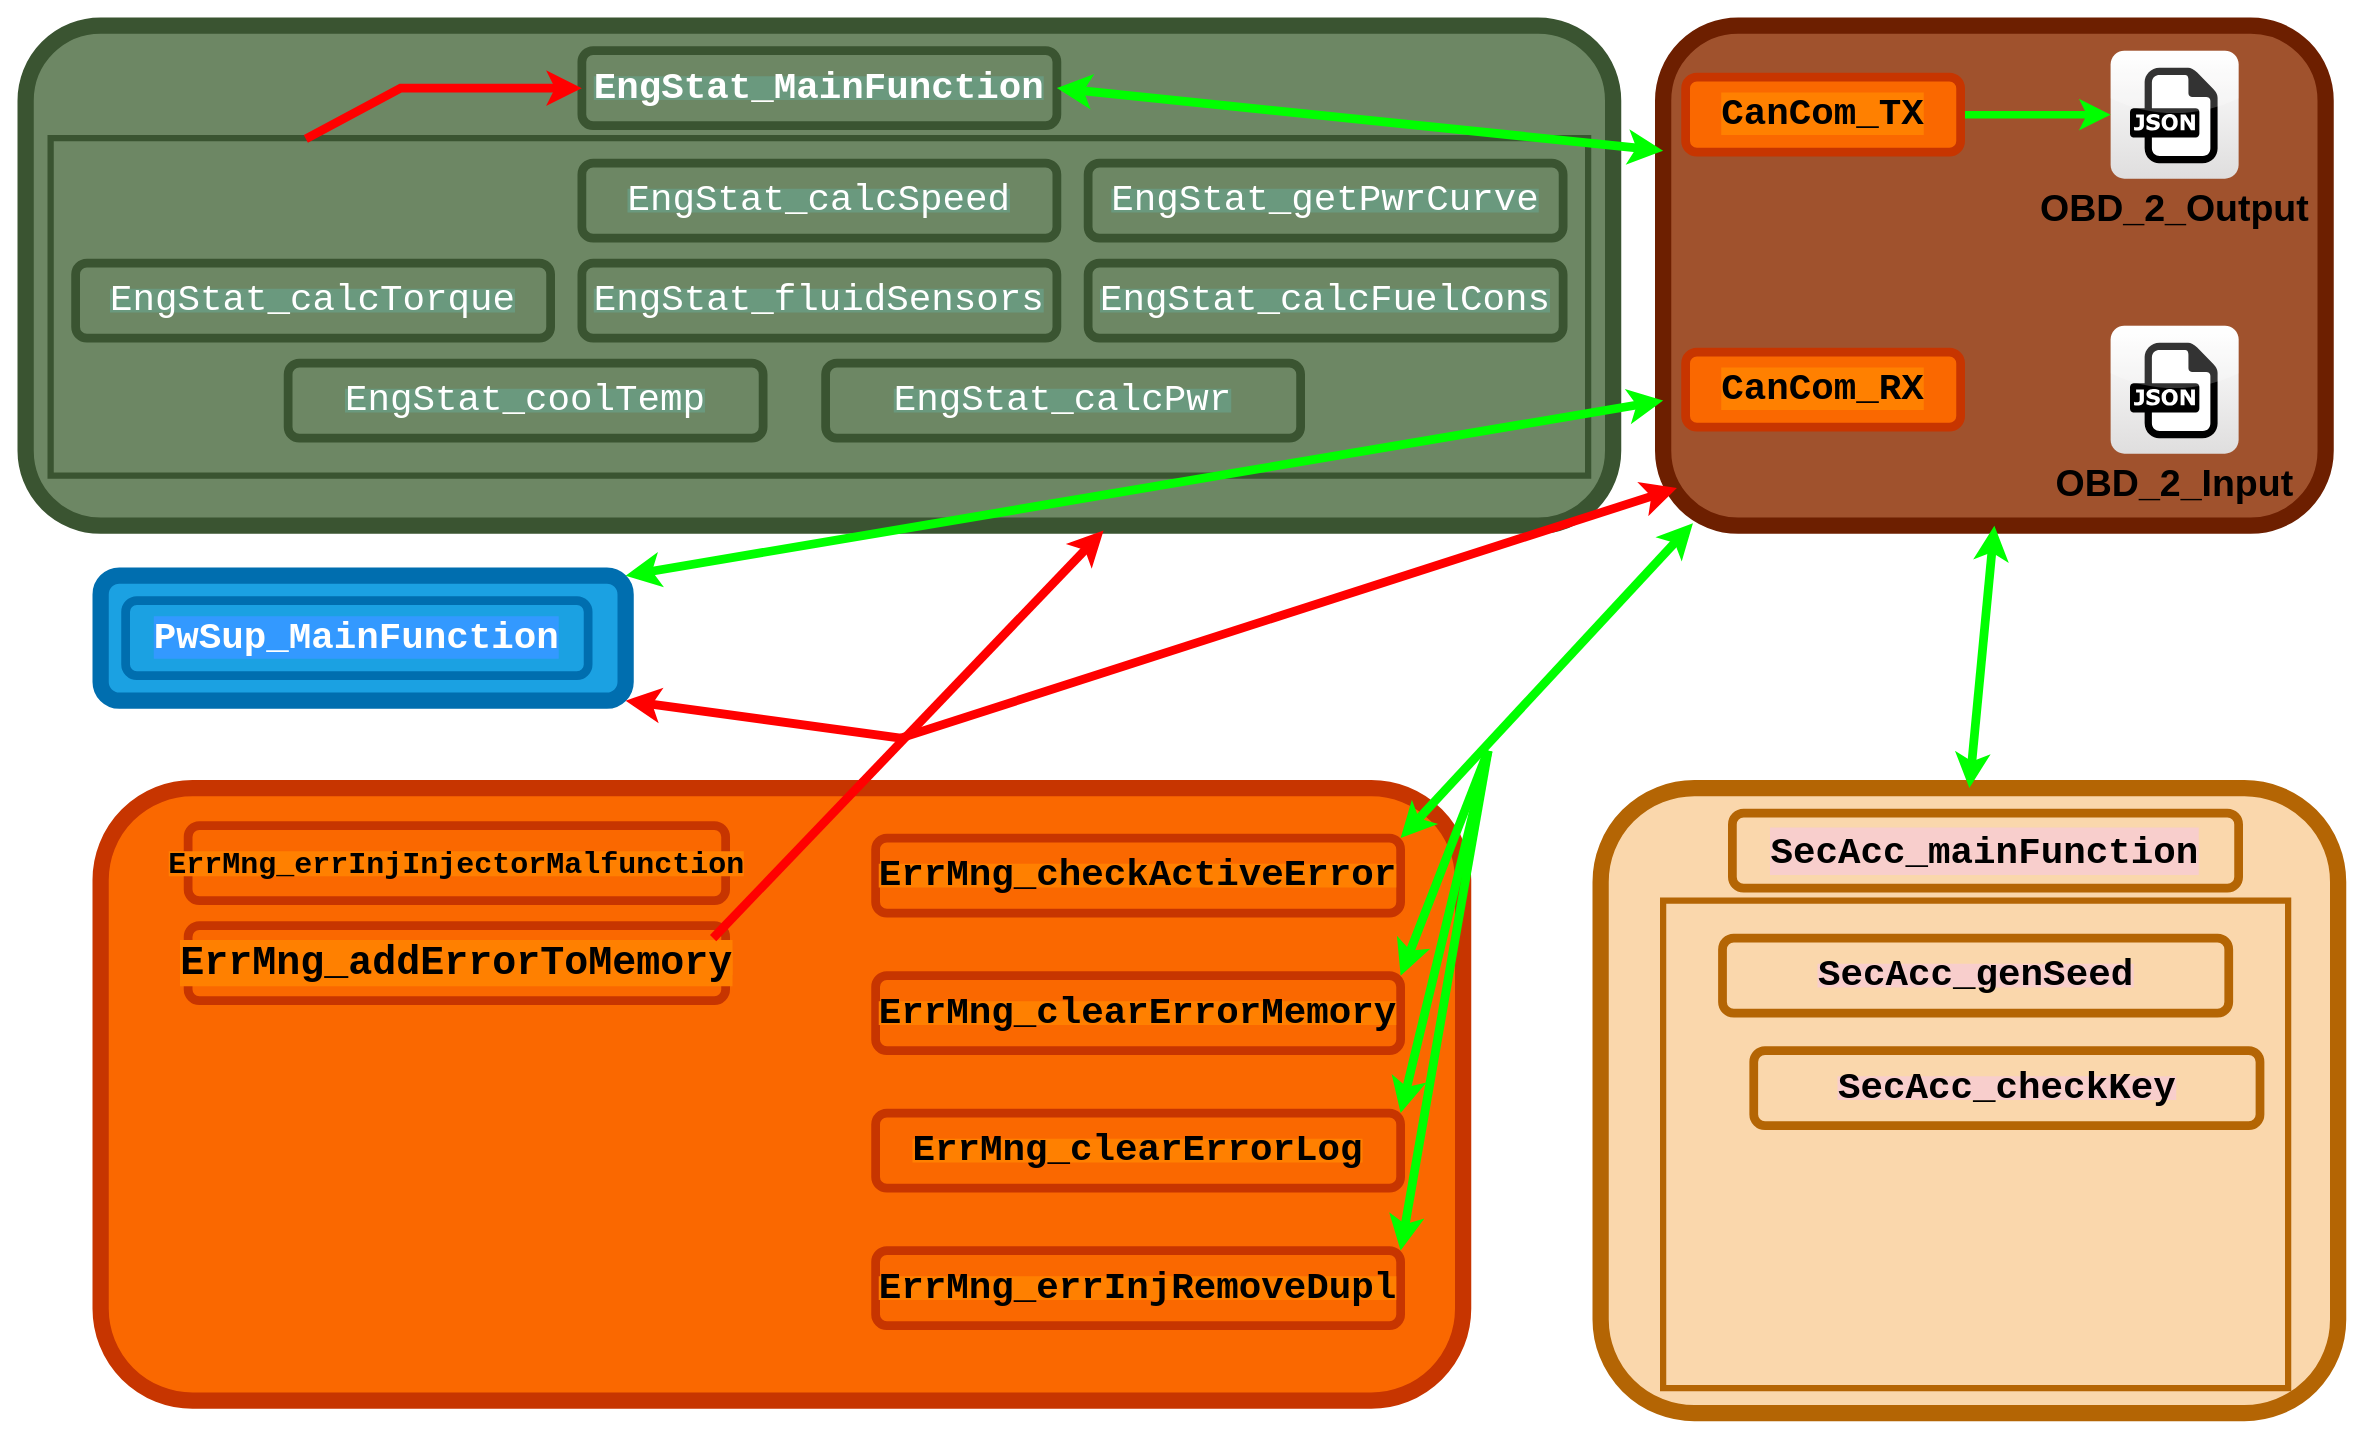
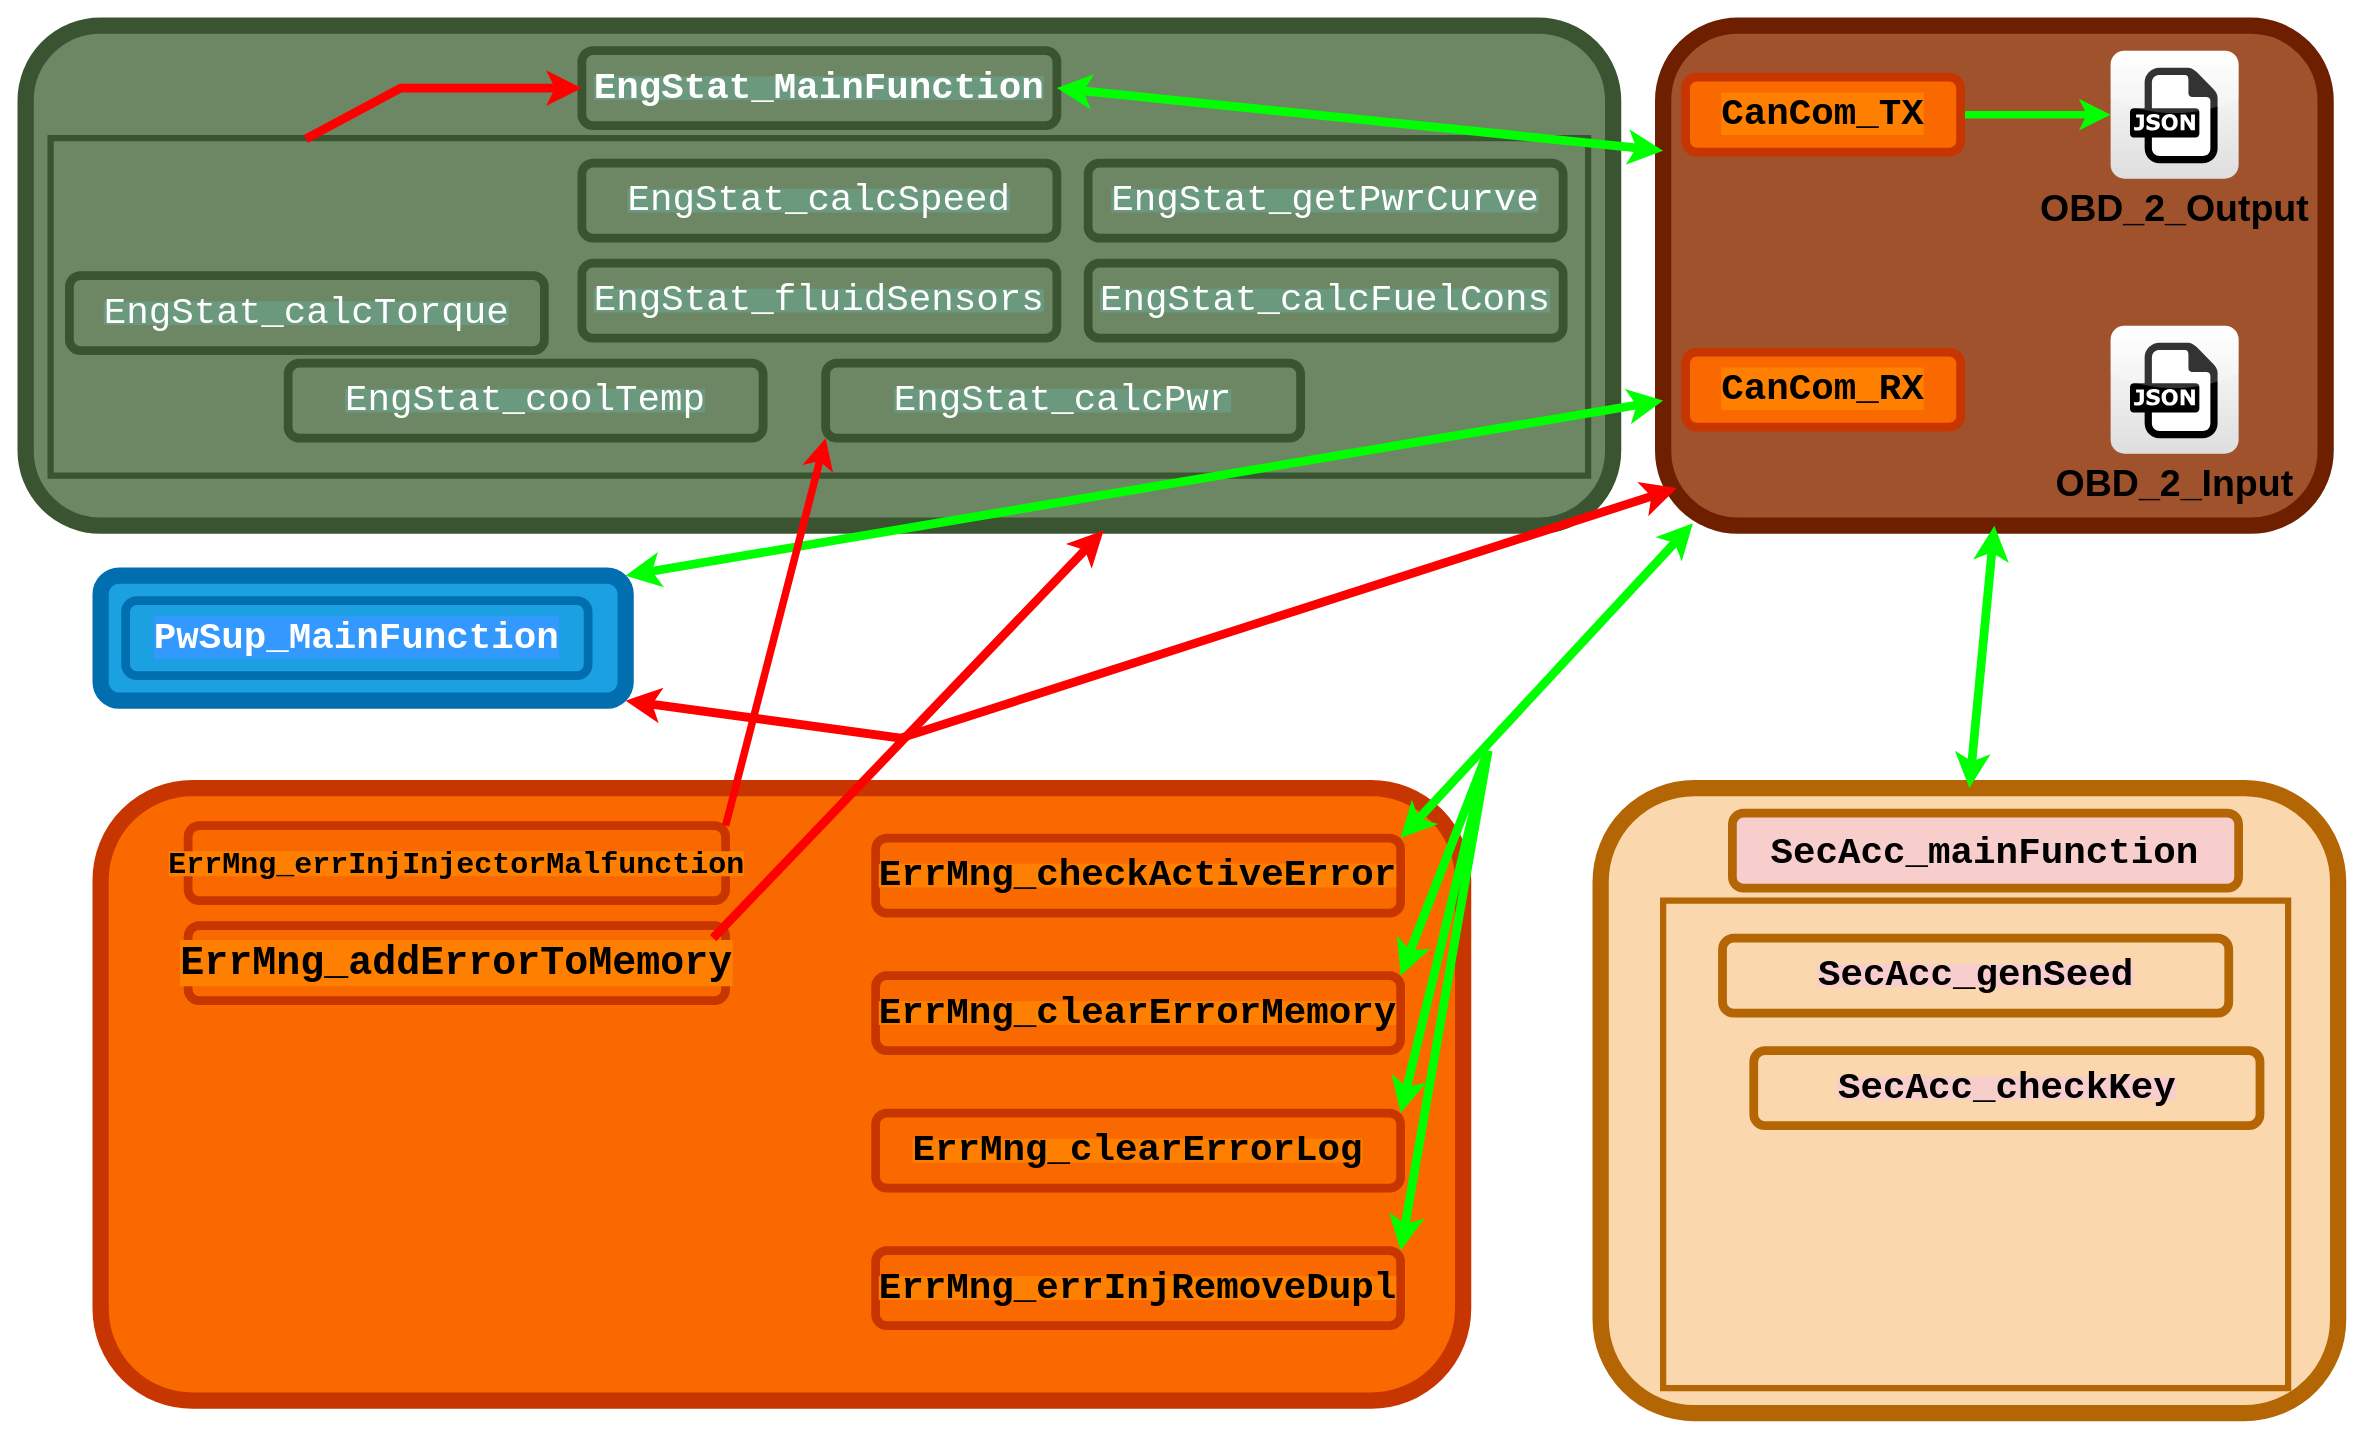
(313, 301) -> (307, 313)
none -> (779, 619)
(1986, 851) -> (1986, 851)
